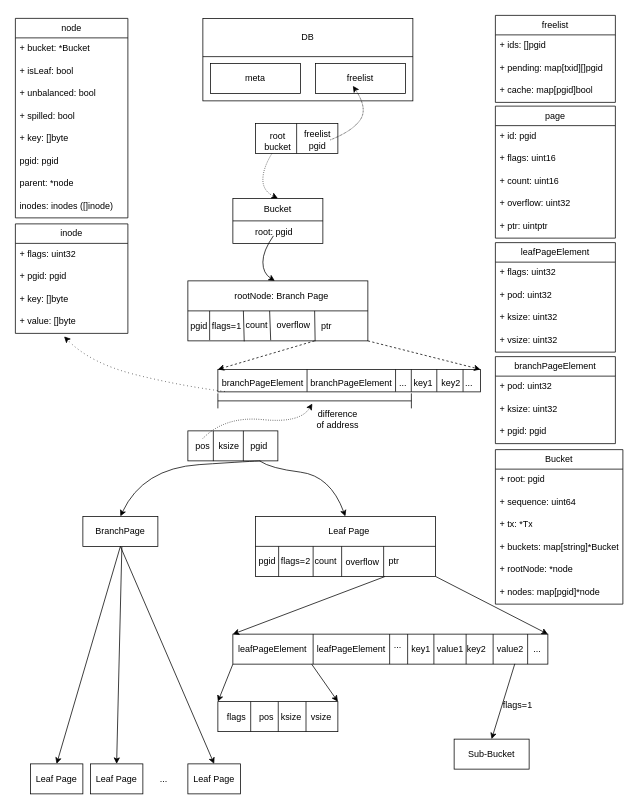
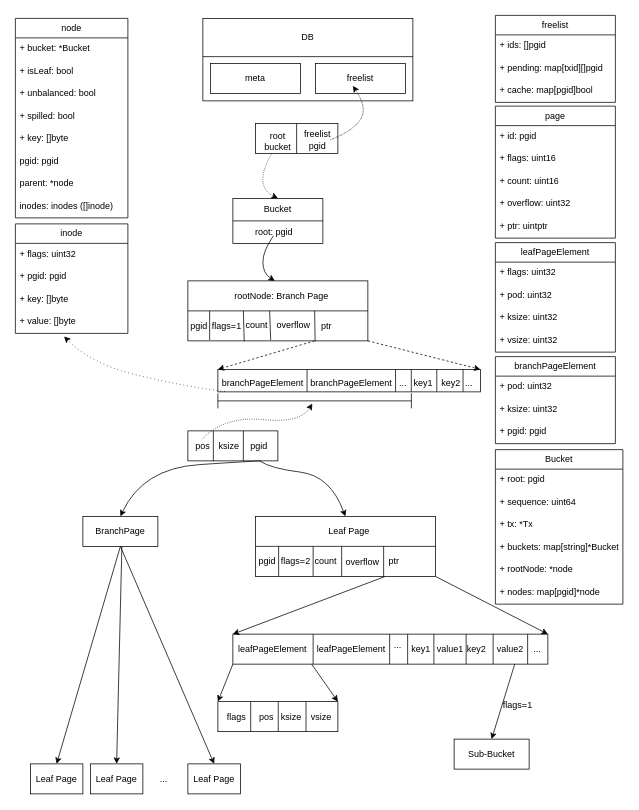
(338, 420) -> none
